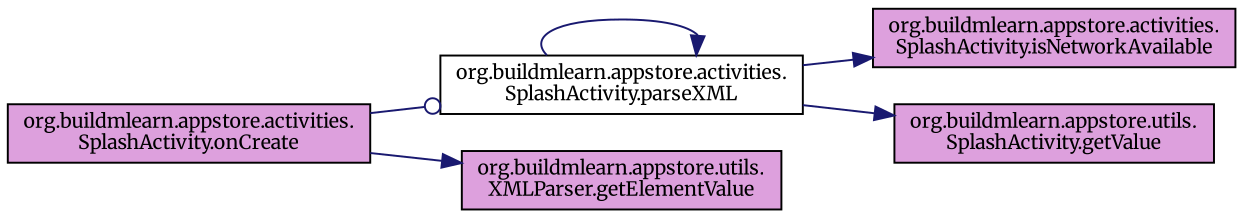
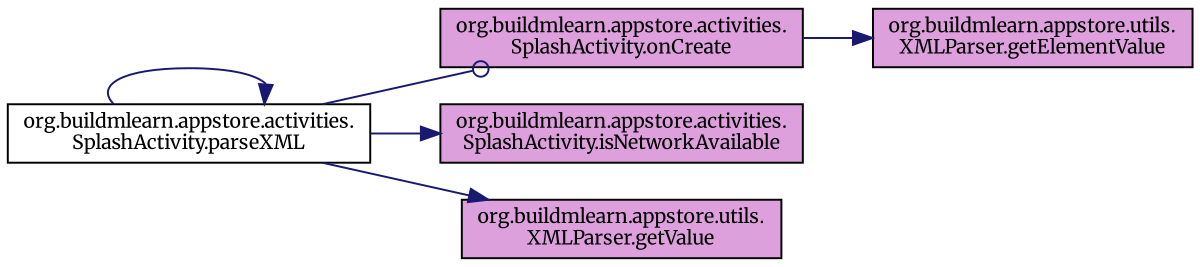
(397, 110) -> (398, 87)
(1054, 133) -> (622, 229)
